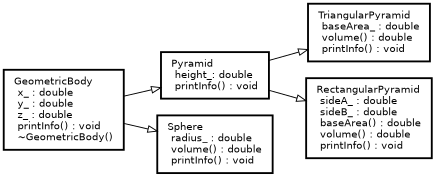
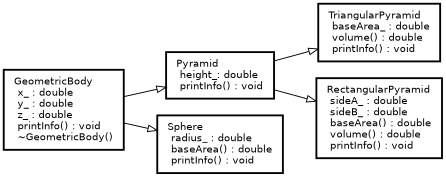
(215, 144) -> (220, 144)
